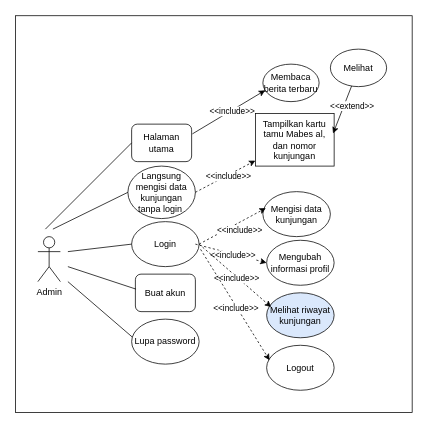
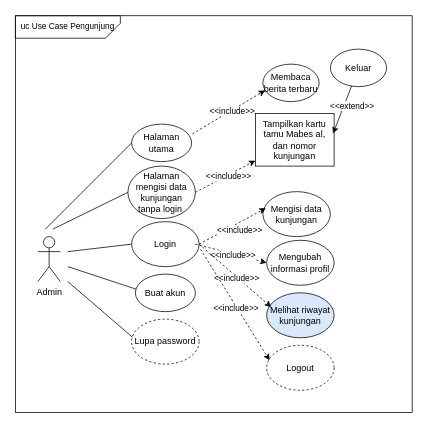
none -> (68, 27)
(359, 68) -> (359, 68)
(206, 126) -> (206, 126)
(162, 143) -> (162, 143)
(162, 192) -> (162, 192)
(165, 293) -> (165, 293)
(165, 342) -> (165, 342)
(300, 368) -> (300, 368)
